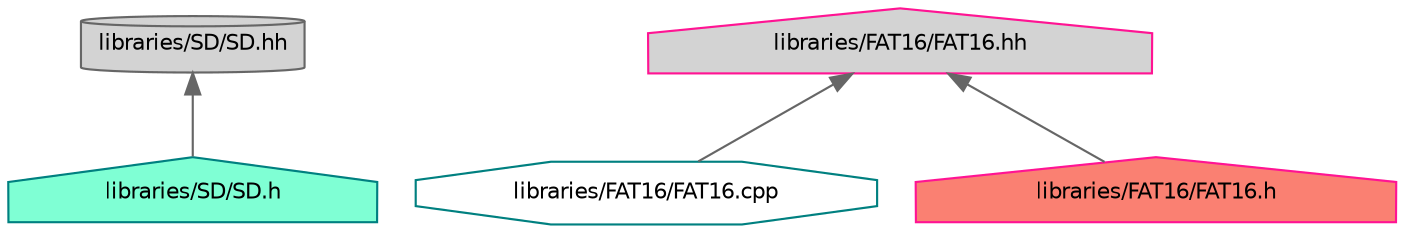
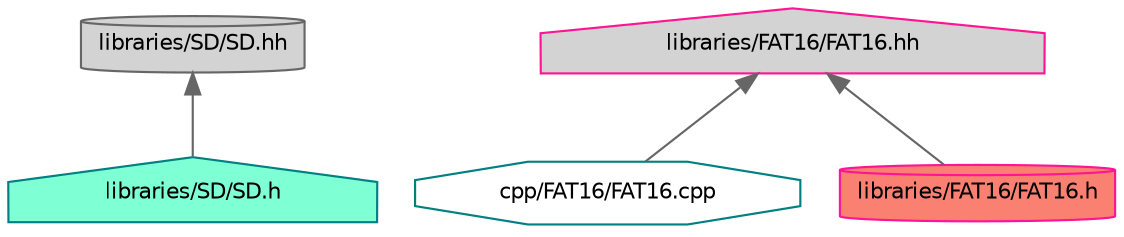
(646, 193) -> (608, 193)
(1156, 193) -> (978, 193)
